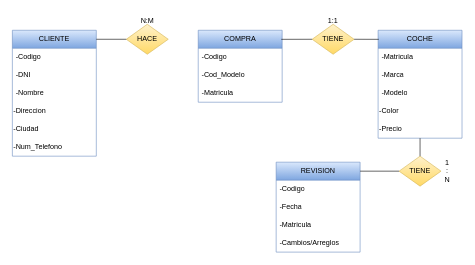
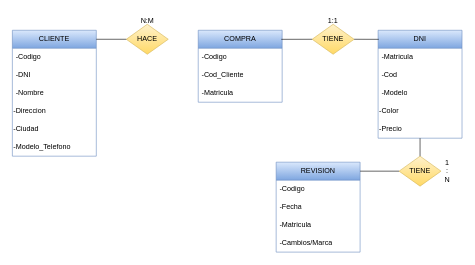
(420, 39) -> (420, 39)
(223, 75) -> (224, 75)
(394, 75) -> (390, 75)
(39, 147) -> (44, 147)
(312, 243) -> (307, 243)
